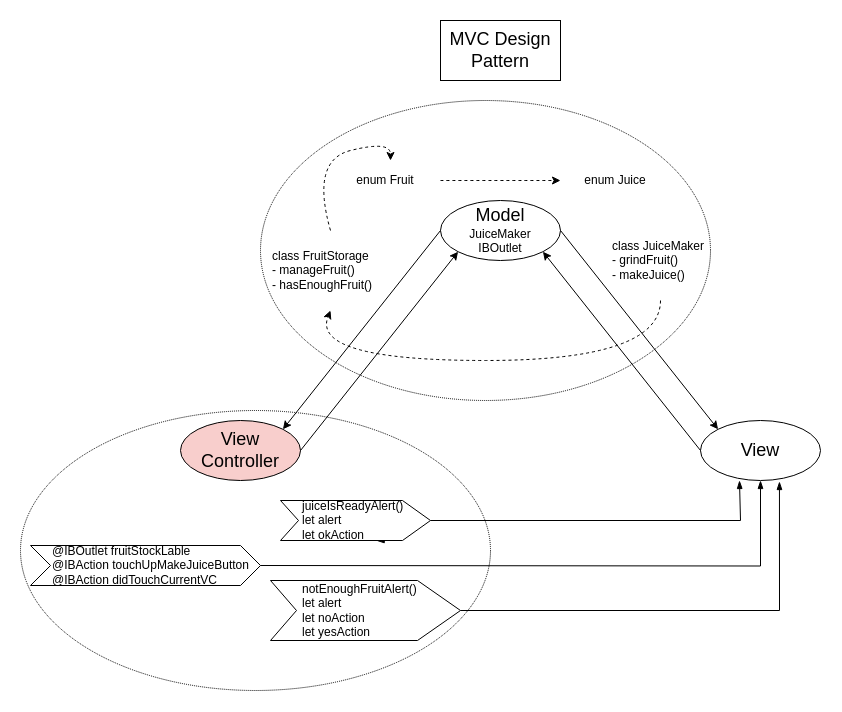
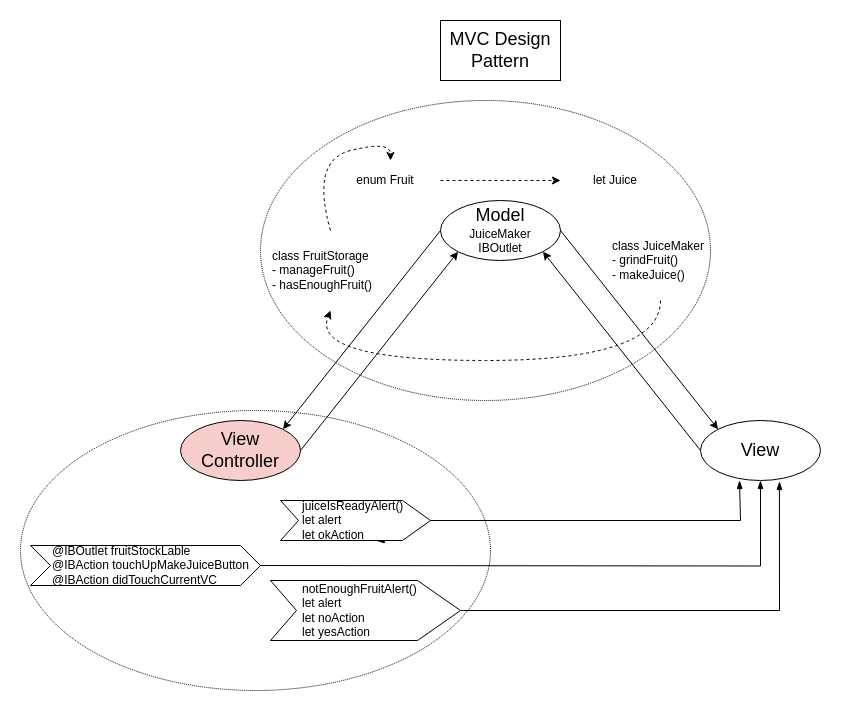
(616, 181) -> (616, 181)
